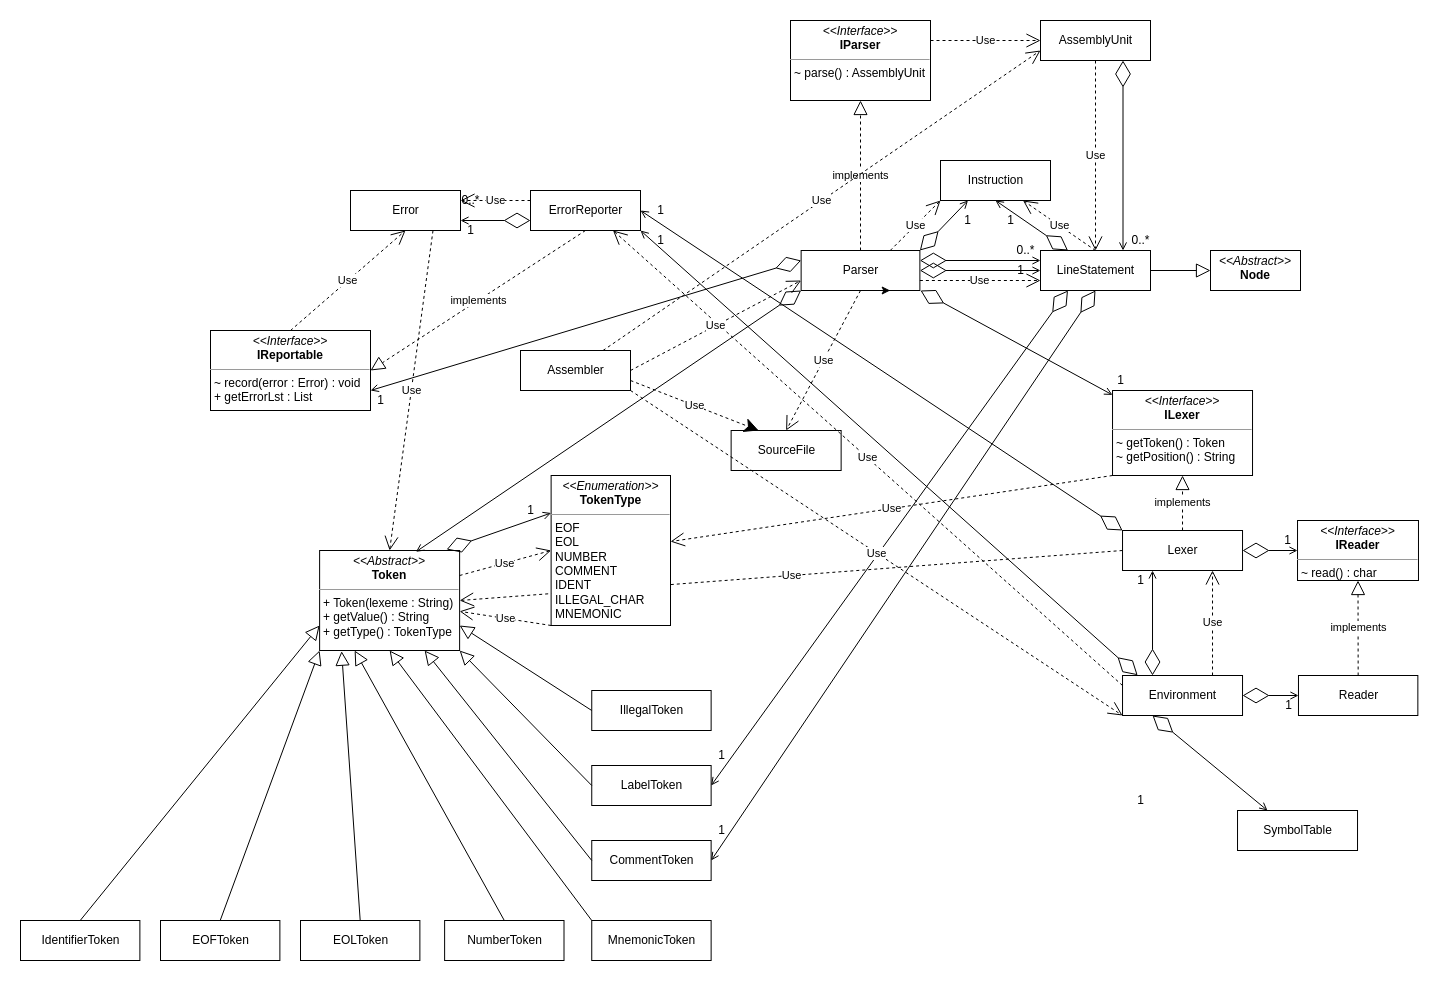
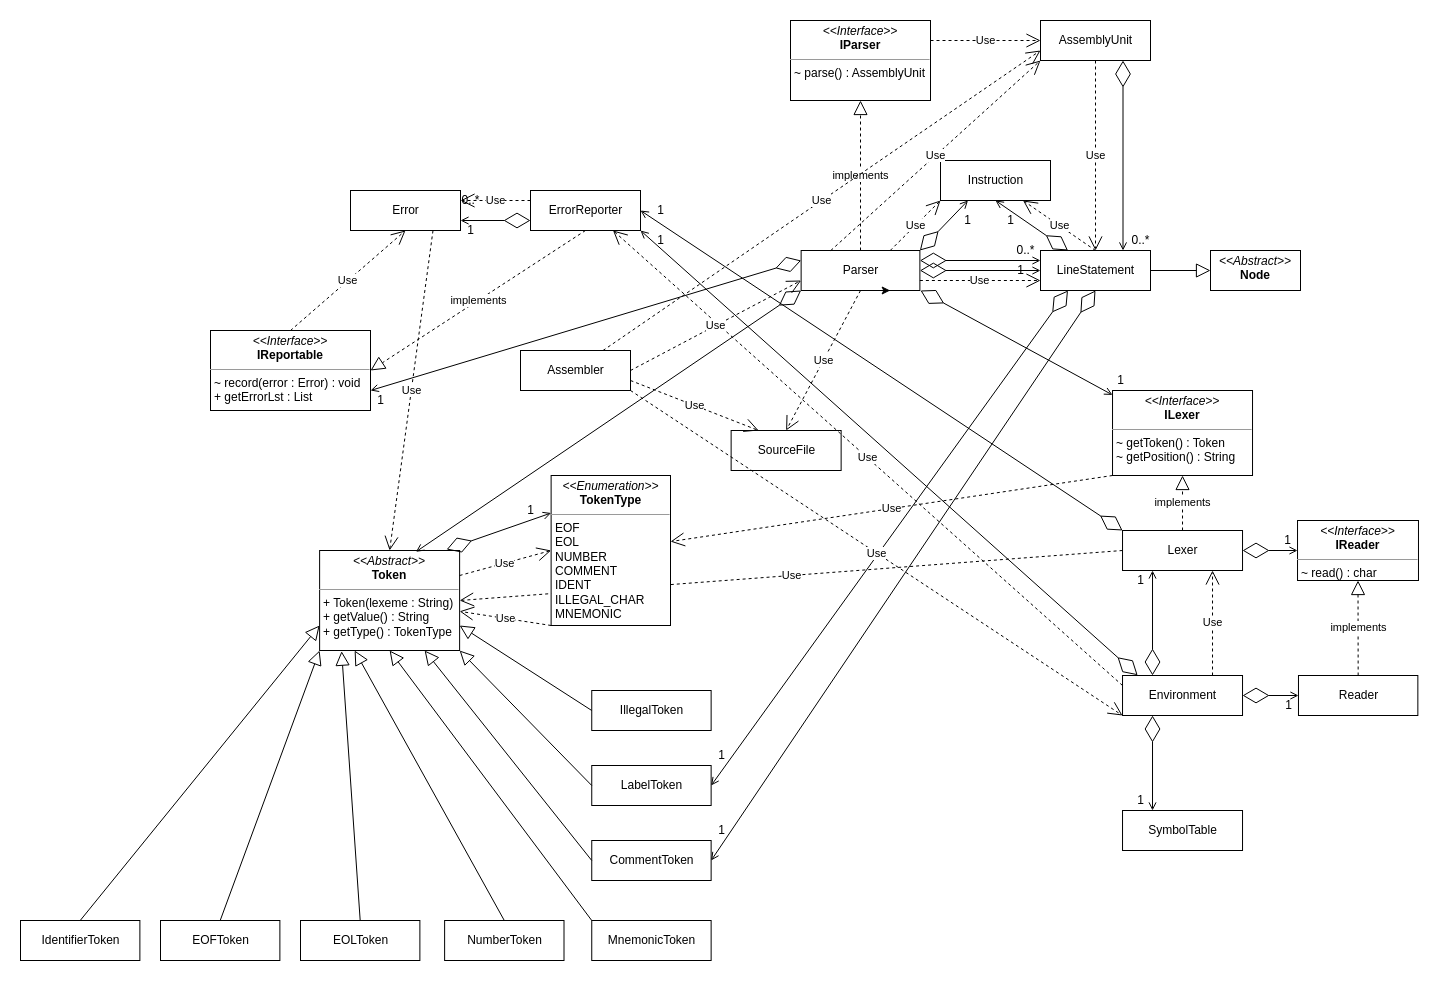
none -> (935, 156)
(747, 426) -> (750, 427)
(1298, 831) -> (1183, 831)
